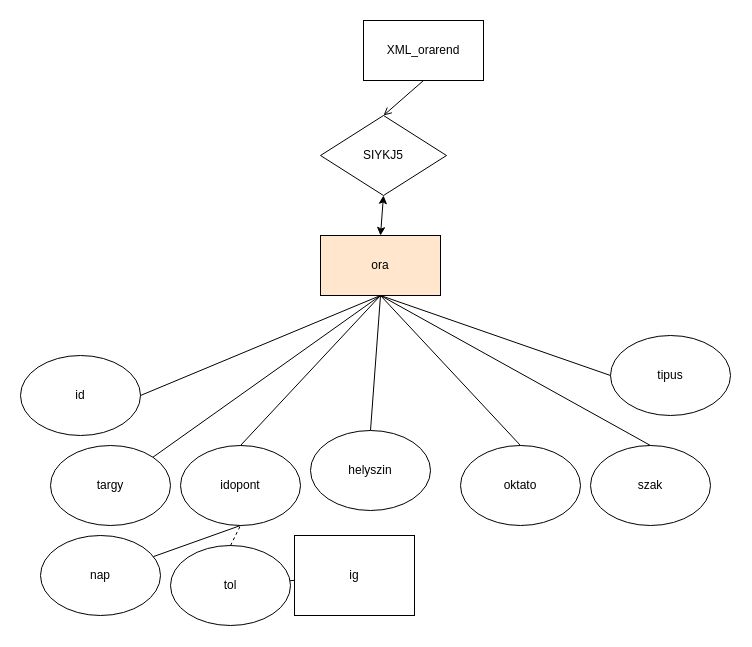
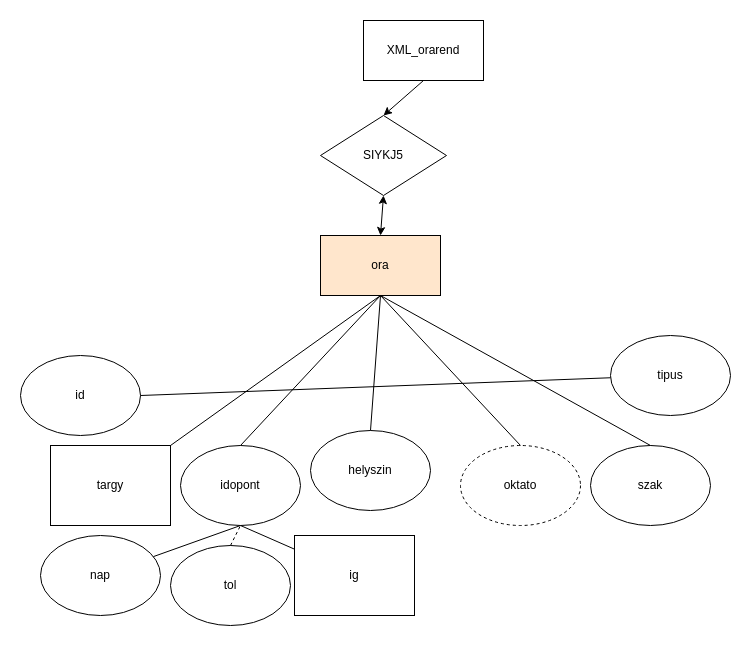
(388, 111) -> (390, 110)
(498, 336) -> none
(256, 347) -> (430, 385)
(111, 486) -> (111, 486)
(521, 486) -> (521, 486)
(292, 581) -> (268, 538)
